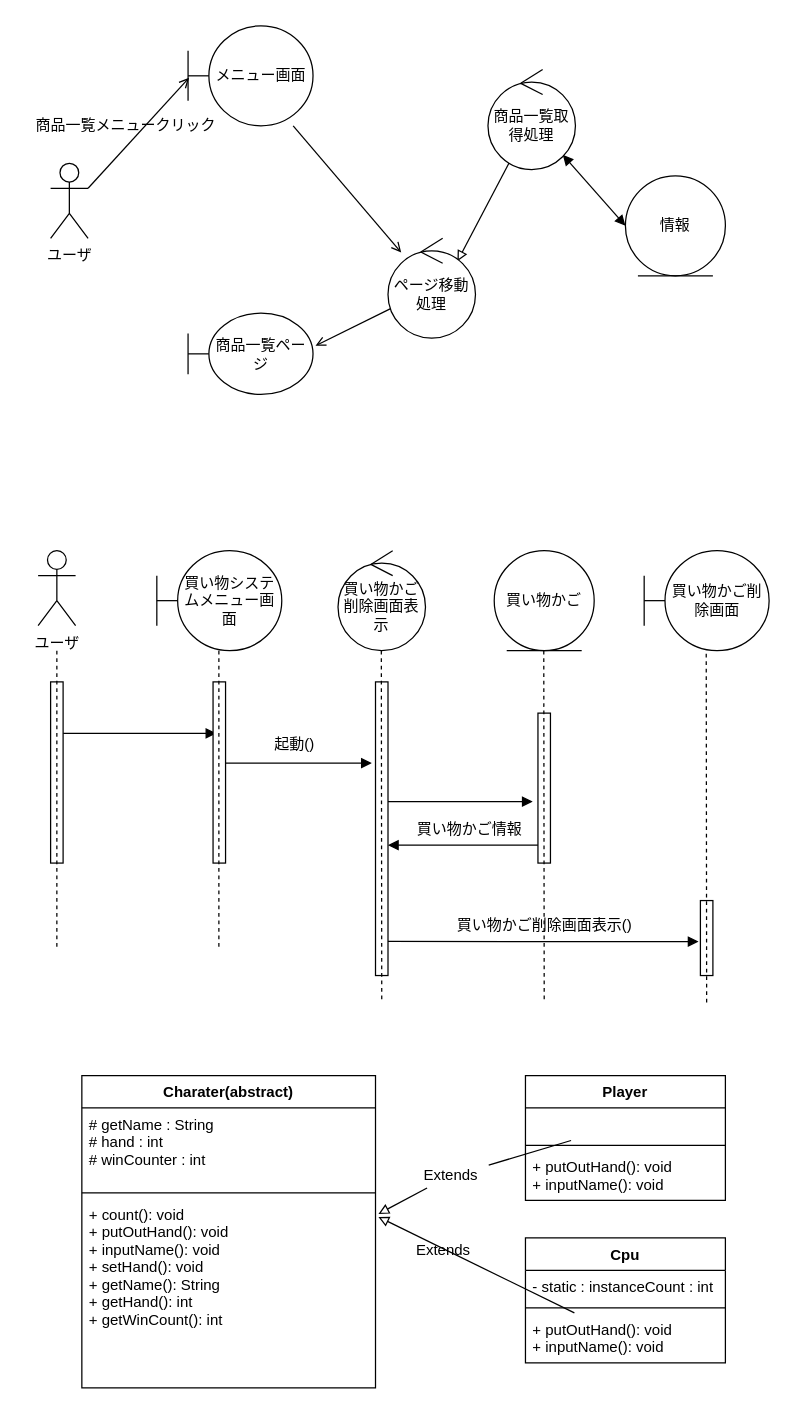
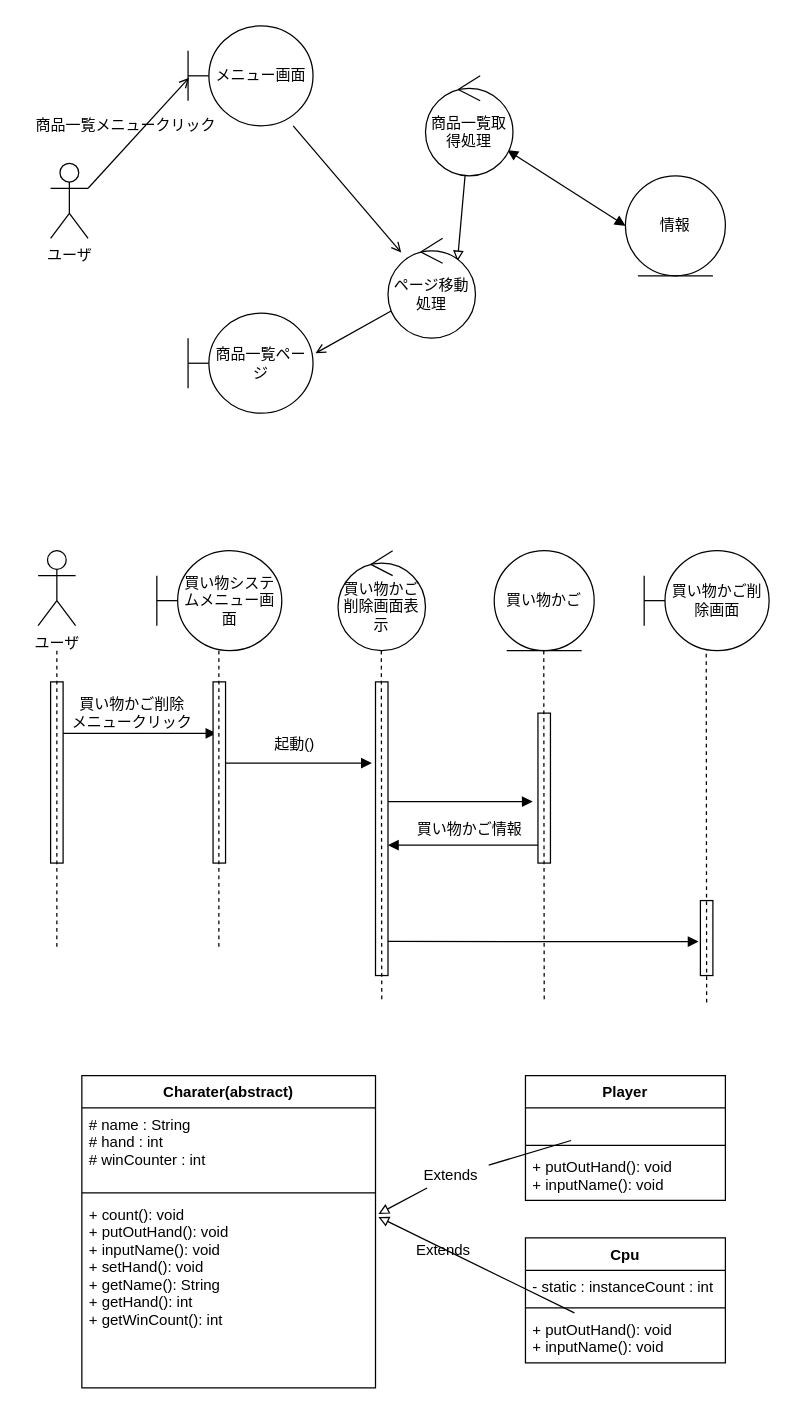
(532, 119) -> (469, 126)
(251, 354) -> (251, 363)
none -> (132, 713)
(544, 926) -> none
(155, 1125) -> (142, 1125)
